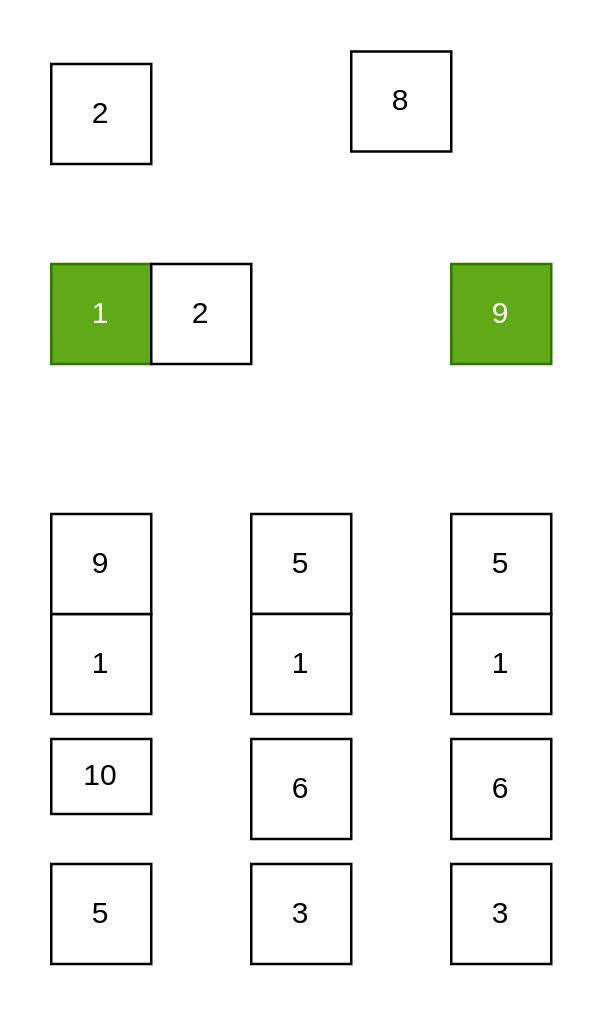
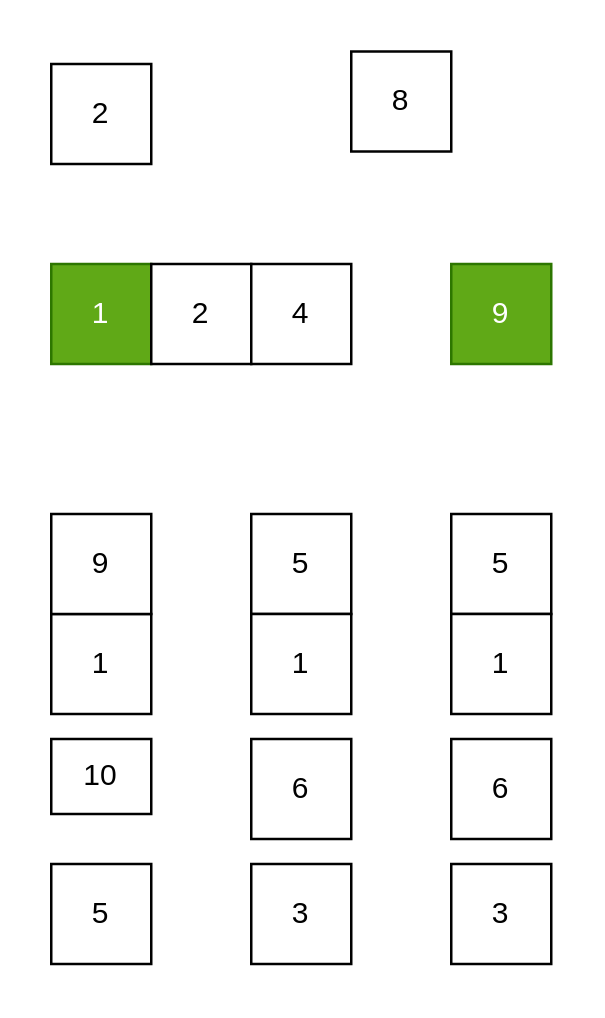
none -> (301, 314)
